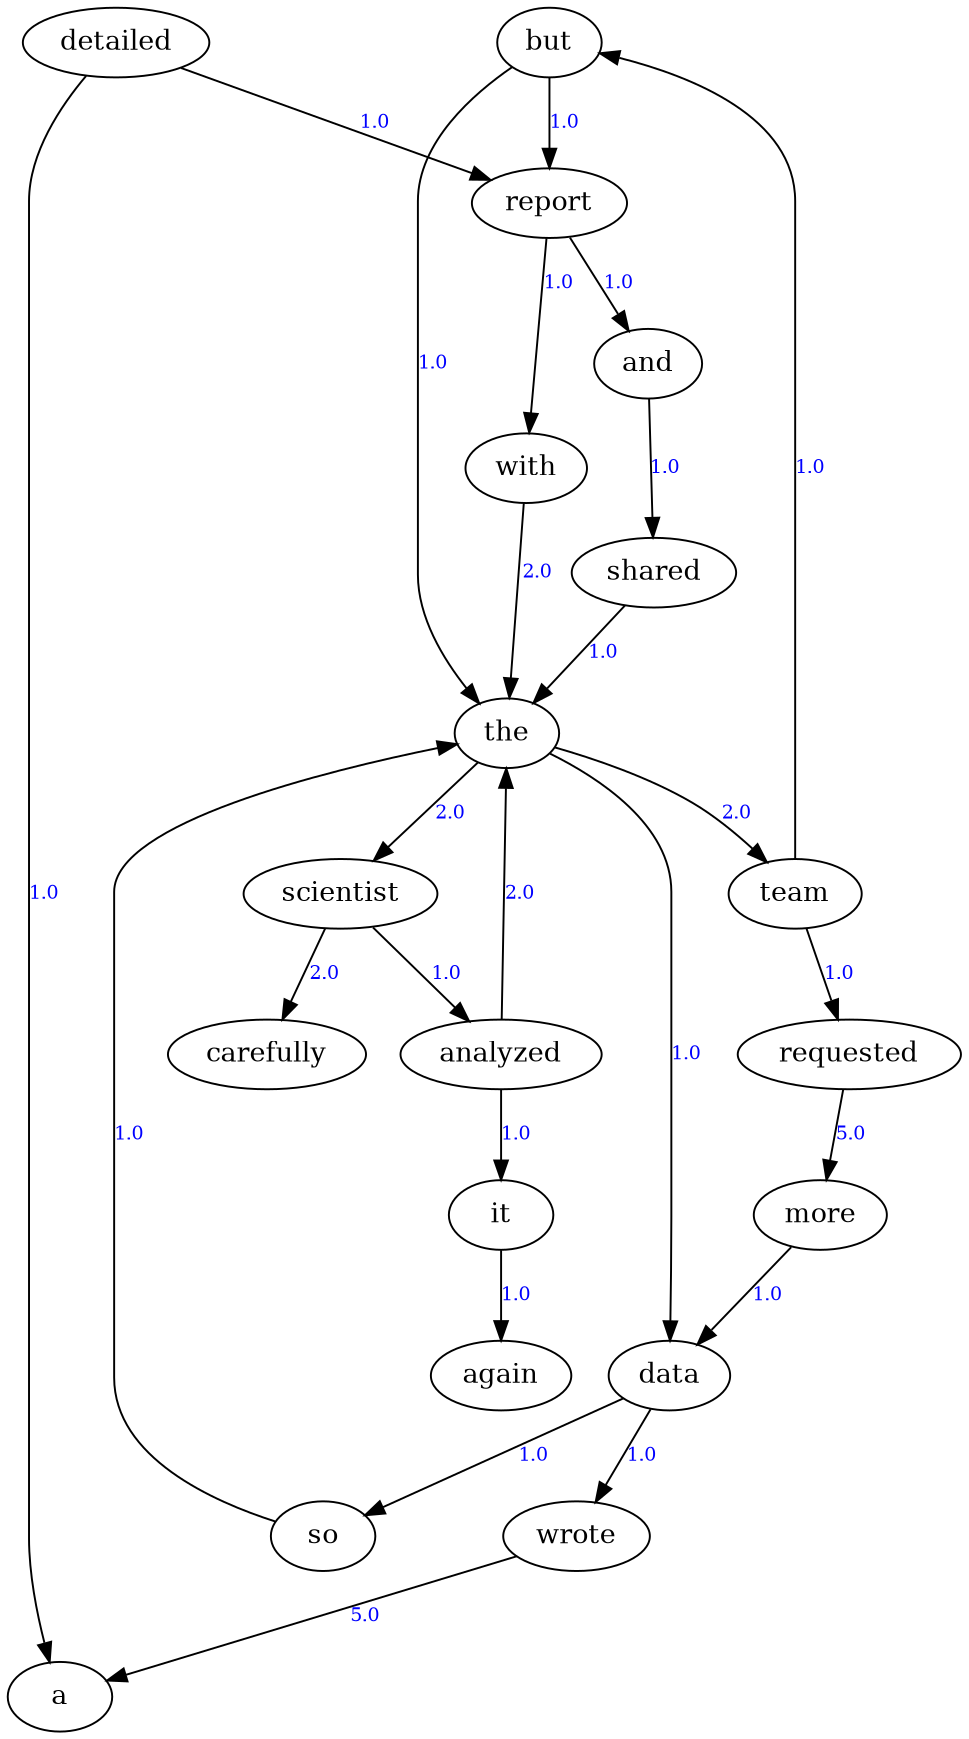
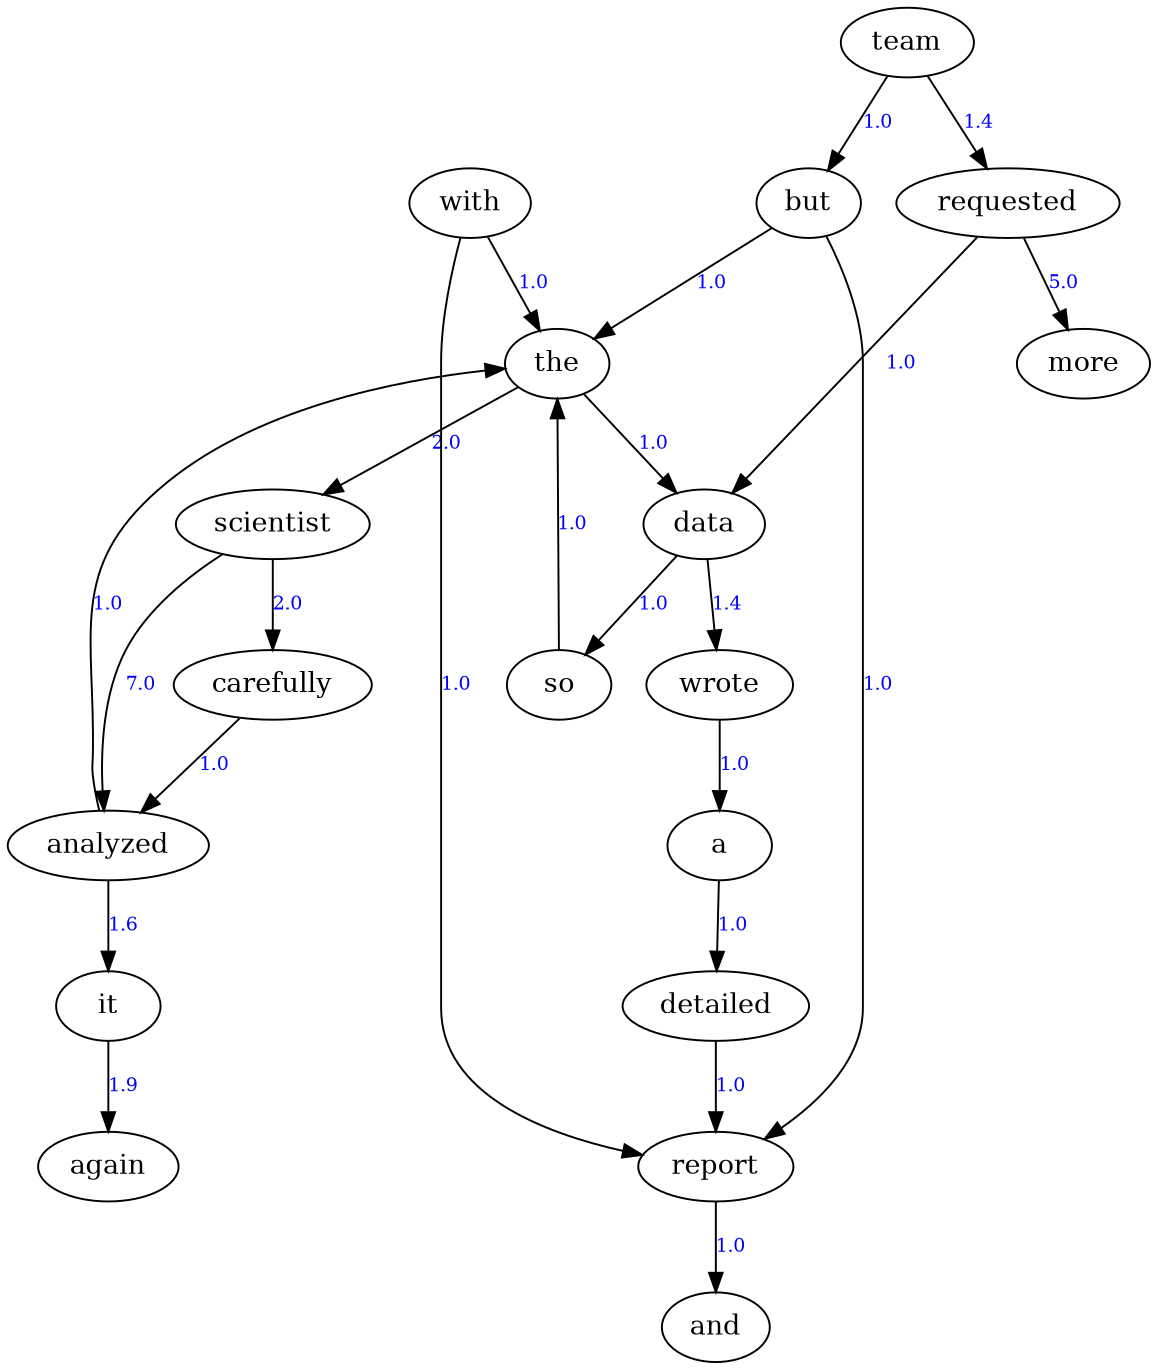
(539, 326) -> (441, 747)
(538, 573) -> (534, 283)
(654, 573) -> none
none -> (197, 759)
(660, 786) -> none
(29, 852) -> (718, 916)
(520, 894) -> (108, 605)
(447, 974) -> (141, 685)
(840, 974) -> (979, 123)
(517, 1135) -> (124, 926)
(751, 1289) -> (850, 370)
(517, 1295) -> (124, 1086)
(642, 1456) -> (727, 605)
(366, 1616) -> (735, 765)
